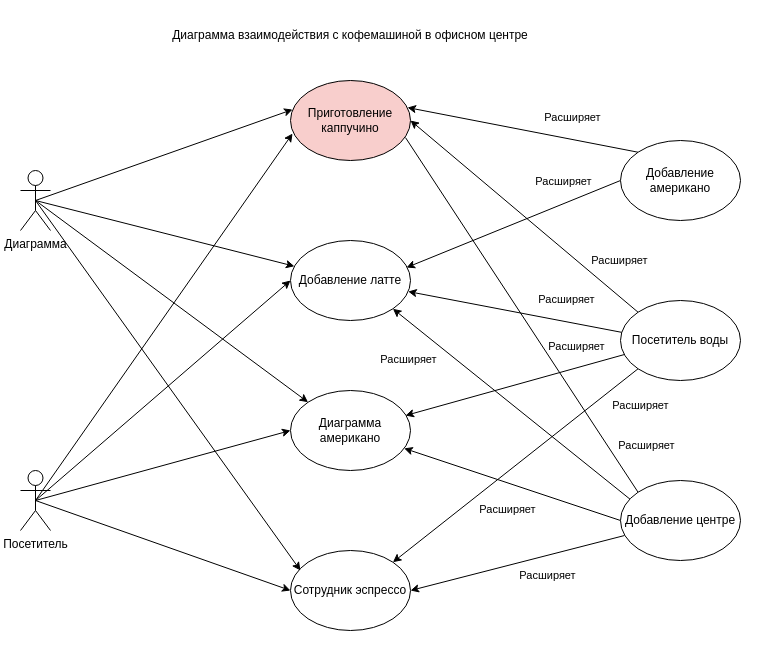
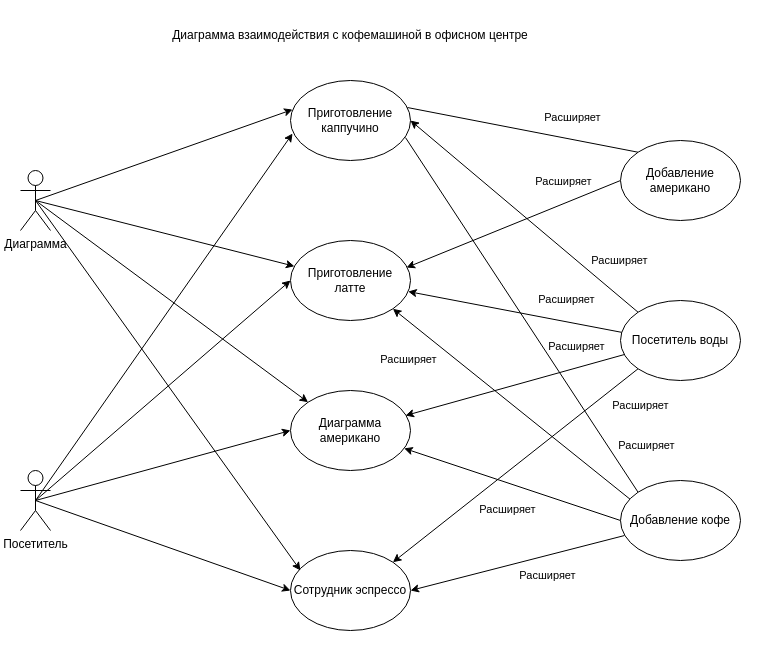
(415, 109) -> (412, 108)
(351, 121) -> (351, 121)
(351, 281) -> (351, 281)
(681, 521) -> (681, 521)
